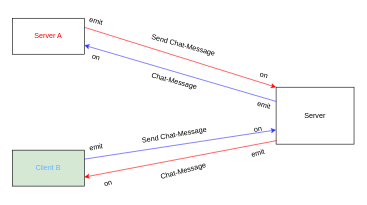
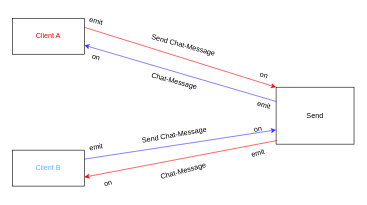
(48, 36) -> (48, 36)
(315, 116) -> (315, 116)
(48, 168) -> (48, 168)
